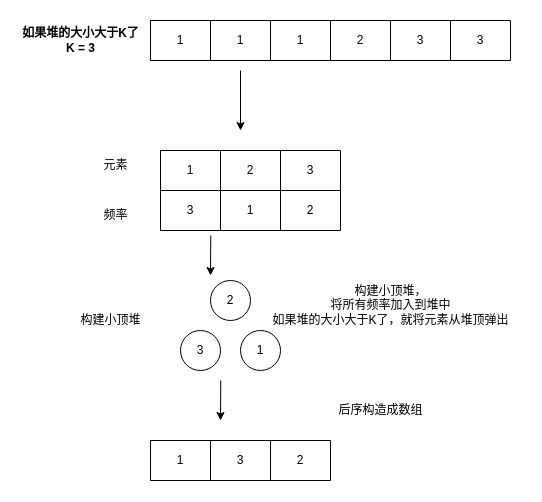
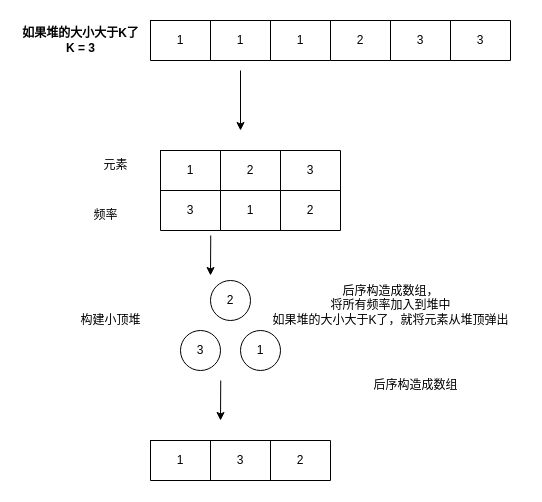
(116, 216) -> (106, 216)
(391, 306) -> (391, 306)
(381, 411) -> (416, 386)
